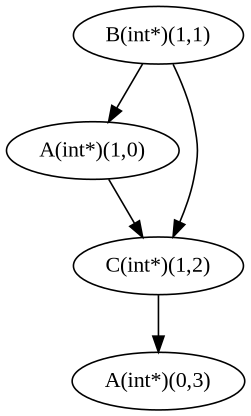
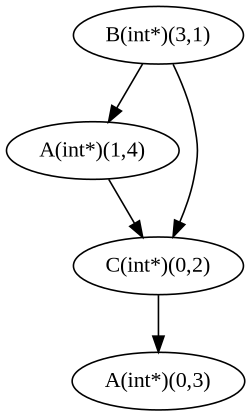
(158, 35) -> (158, 35)
(93, 151) -> (93, 151)
(158, 266) -> (158, 266)
